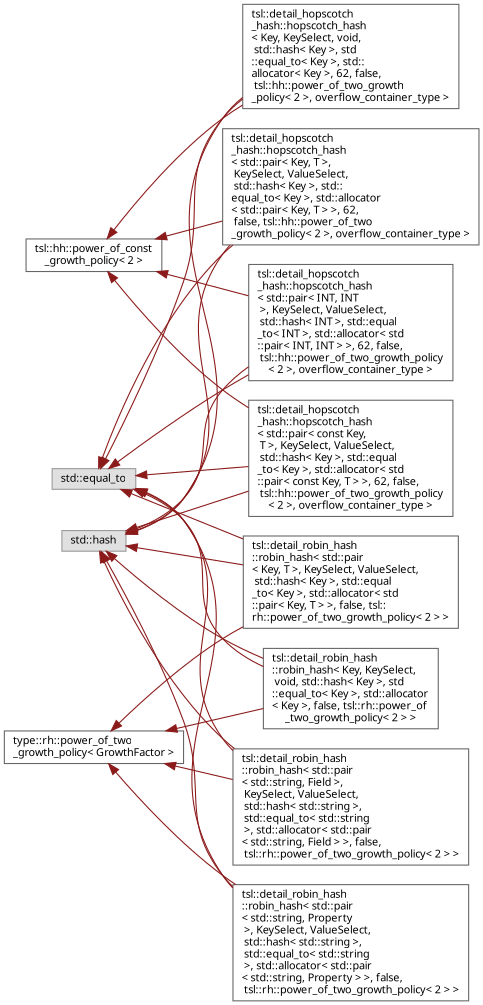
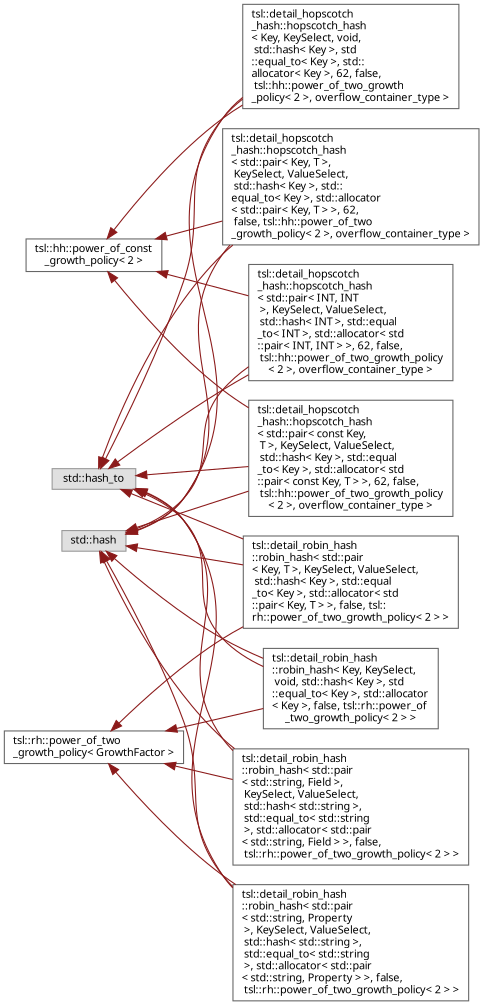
(94, 479) -> (94, 479)
(94, 747) -> (94, 747)
